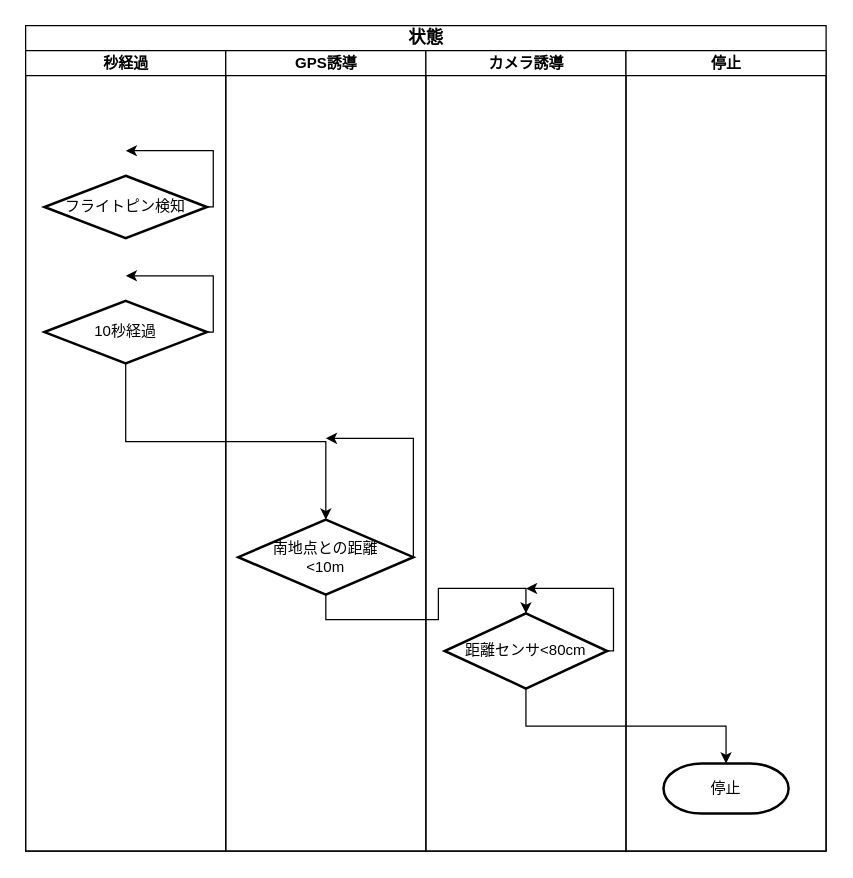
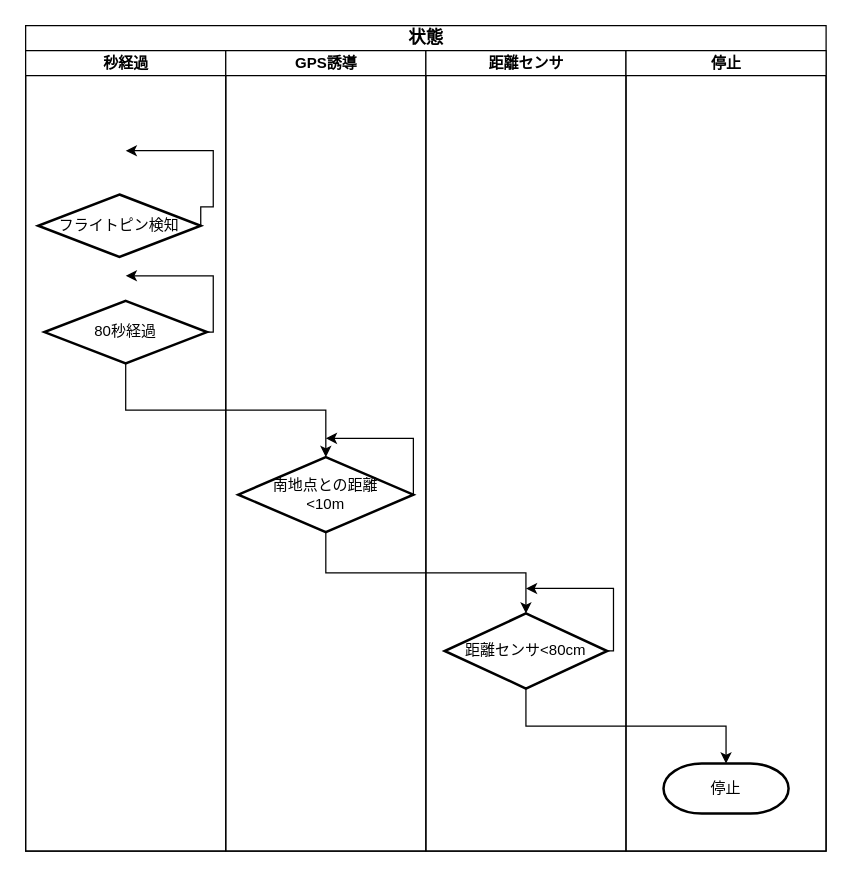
(526, 63) -> (526, 63)
(126, 207) -> (119, 226)
(126, 332) -> (126, 332)
(326, 557) -> (326, 494)
